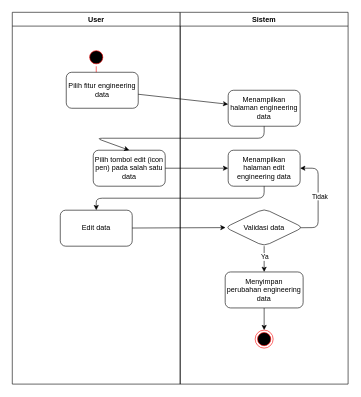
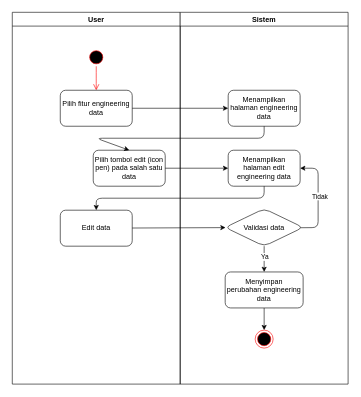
(102, 90) -> (96, 108)
